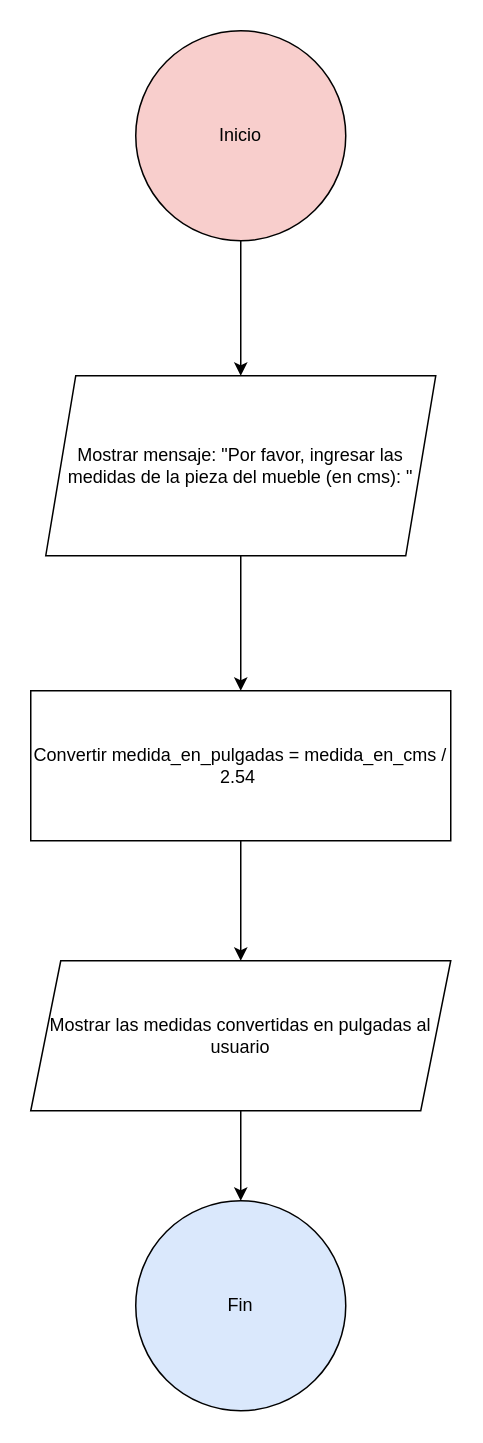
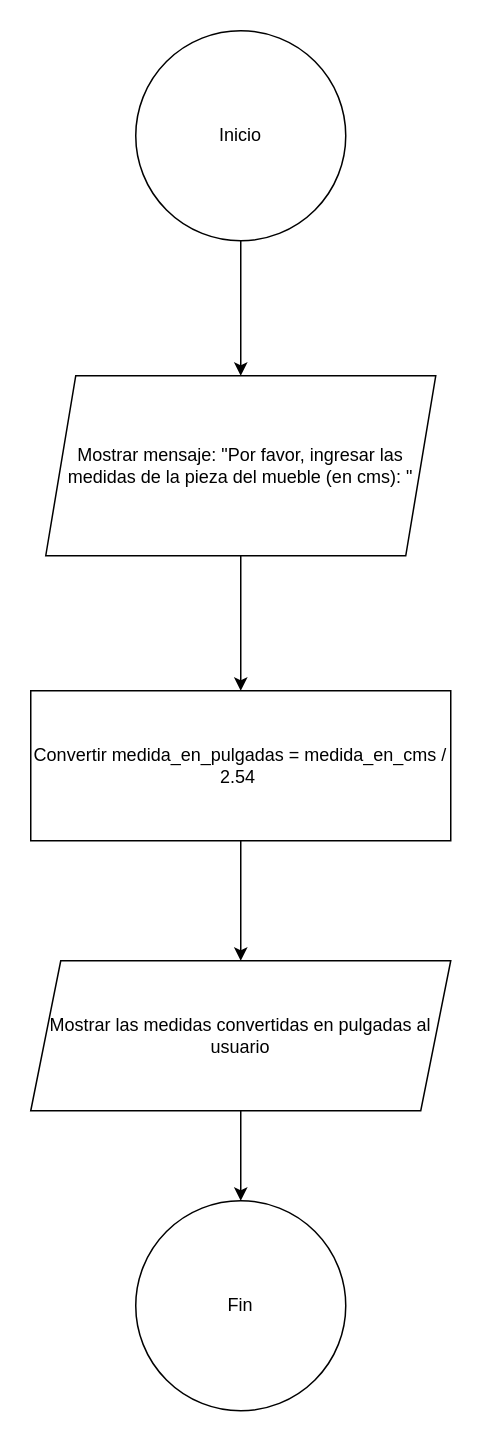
(241, 136) -> (241, 136)
(241, 1306) -> (241, 1306)
